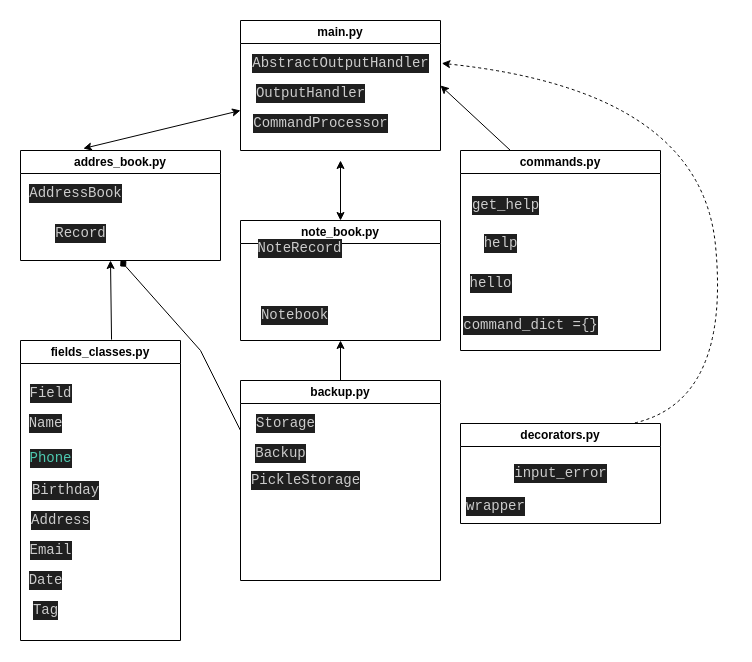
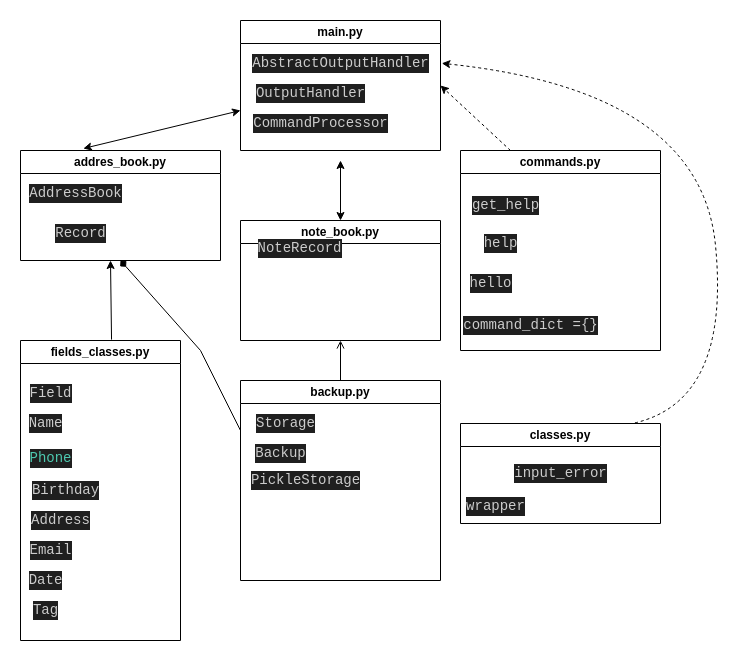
(478, 121) -> (478, 121)
(295, 316) -> none
(341, 348) -> (341, 346)
(561, 436) -> (561, 436)
